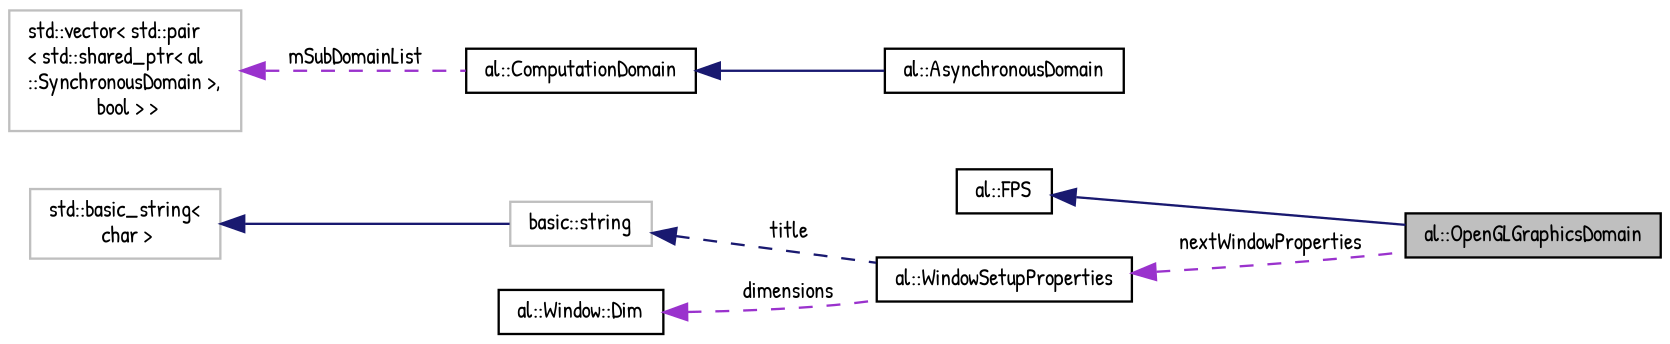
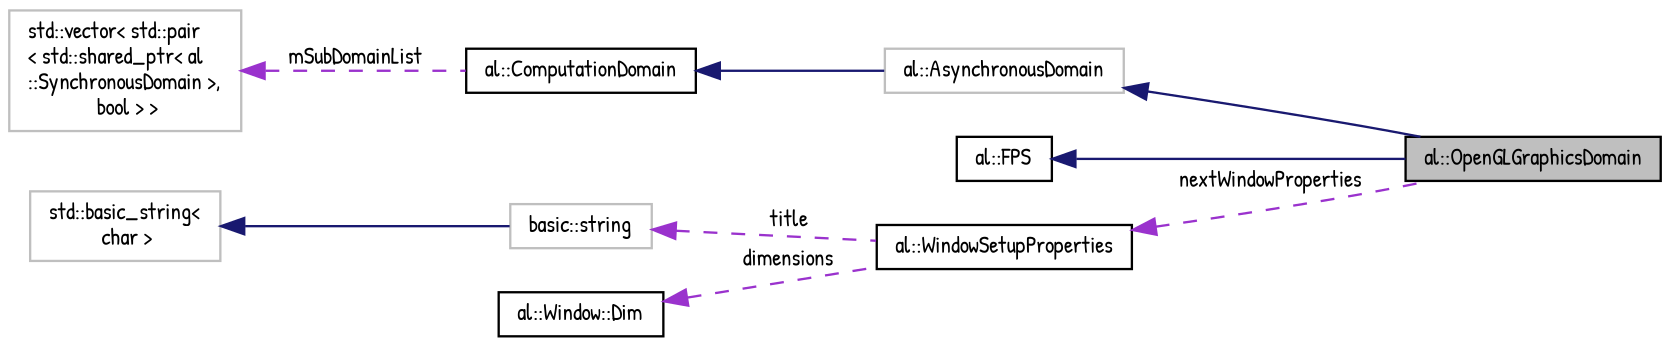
(1004, 71) -> (1004, 71)
none -> (1284, 113)
(776, 249) -> (776, 236)
